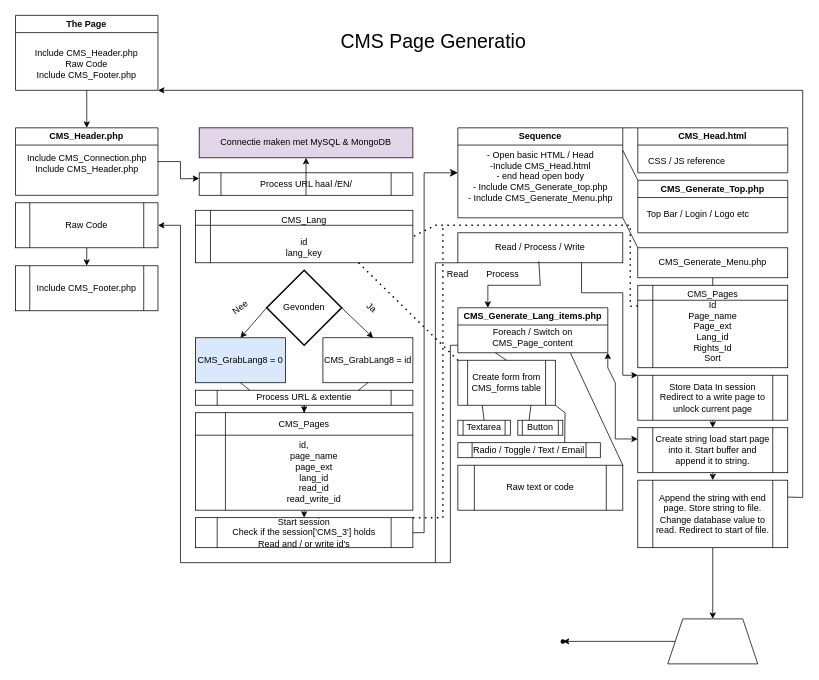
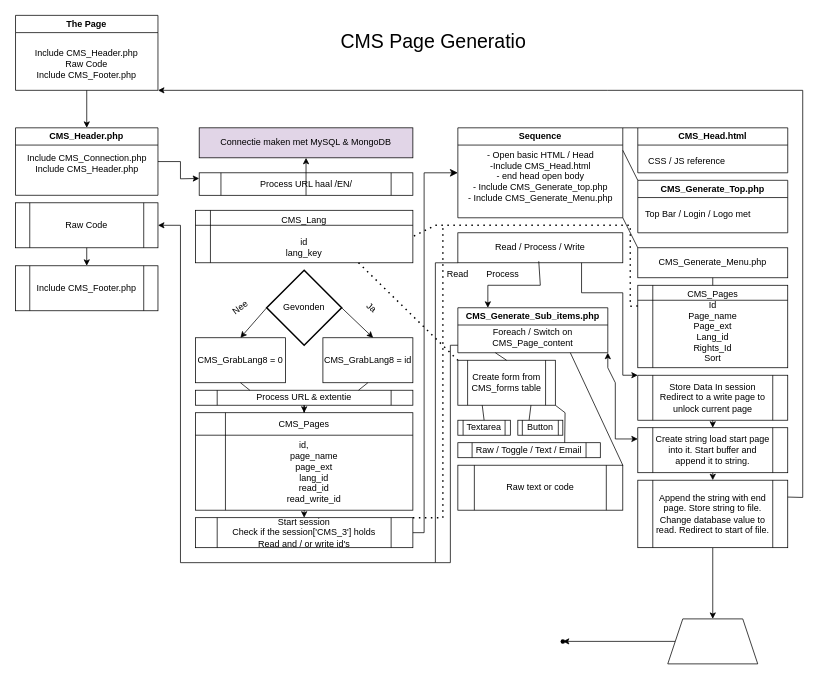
(698, 214) -> (698, 214)
(533, 317) -> (533, 317)
(240, 360) -> (240, 360)
(529, 450) -> (529, 450)
